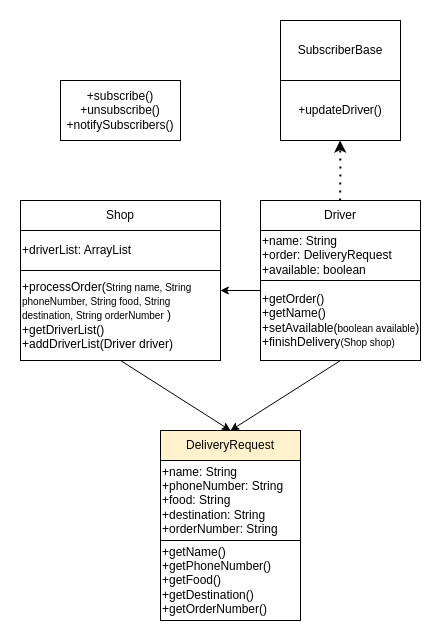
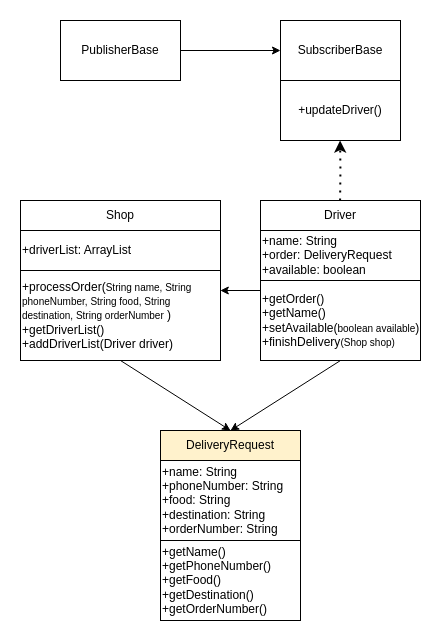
none -> (121, 51)
none -> (227, 51)
(121, 111) -> none
